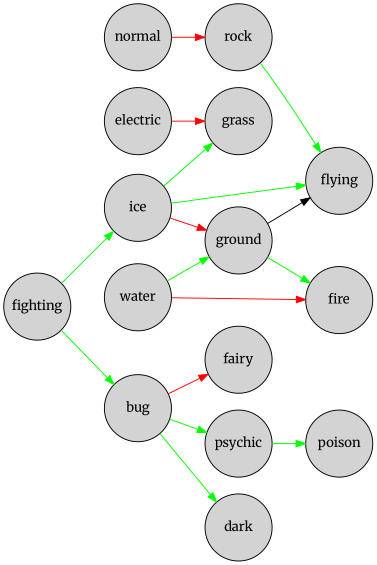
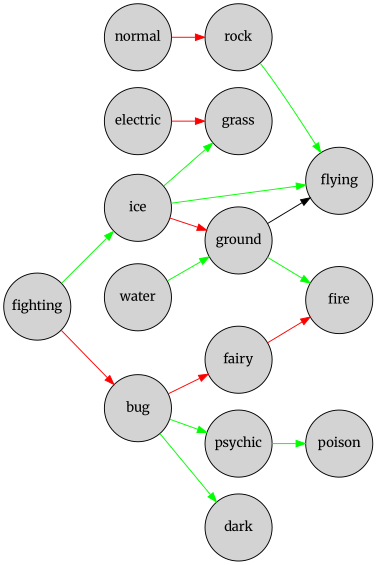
(234, 299) -> (285, 332)
(84, 354) -> (84, 354)
